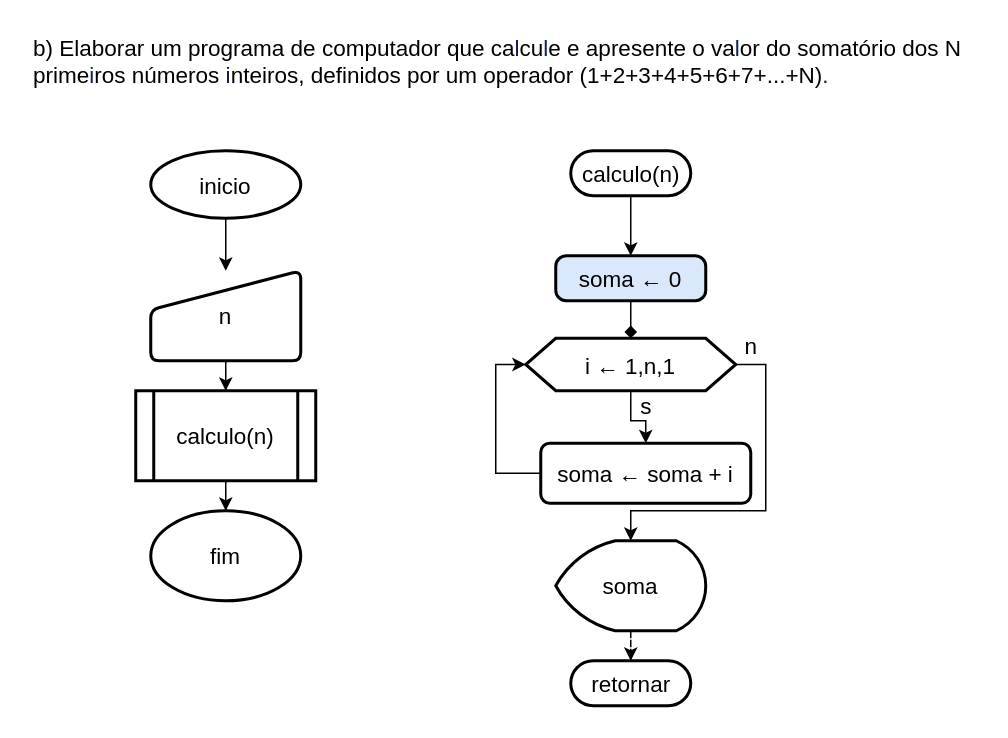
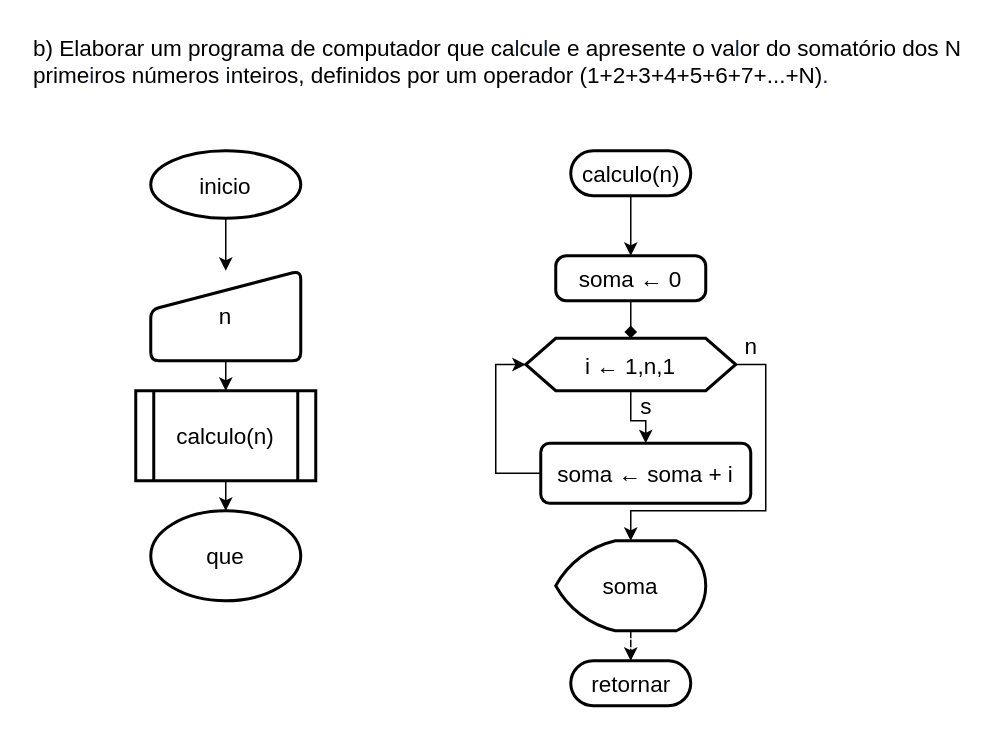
(631, 278) -> (631, 278)
(226, 556) -> (226, 556)
